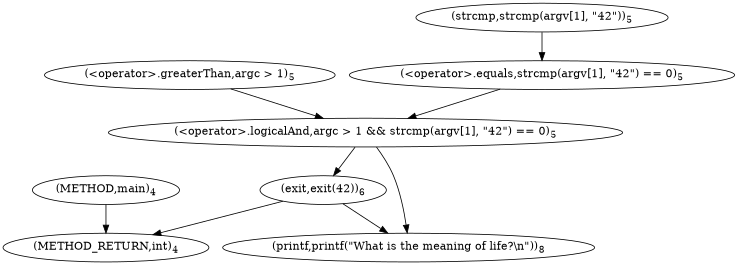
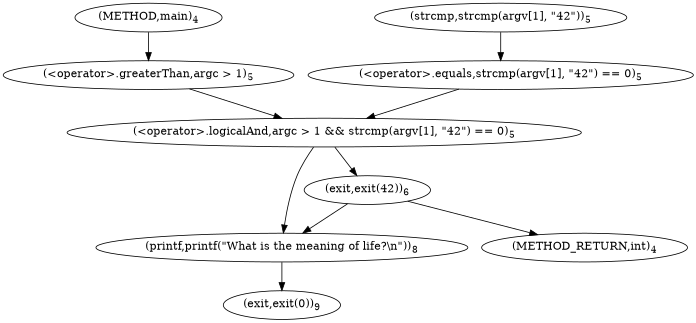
(106, 215) -> (149, 42)
none -> (282, 305)
